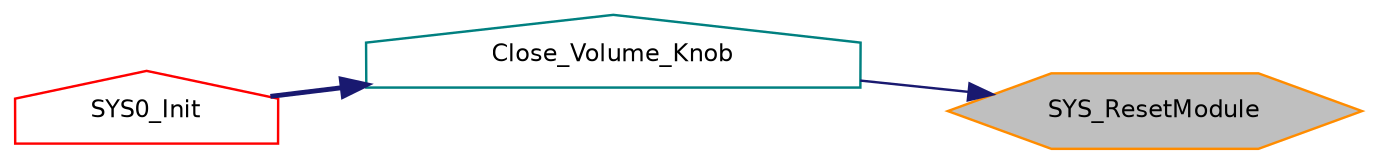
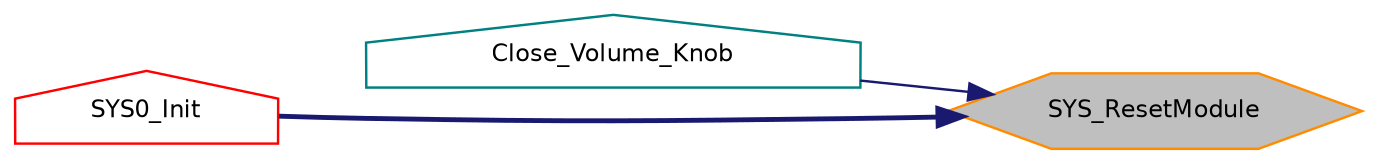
(306, 92) -> (608, 121)
